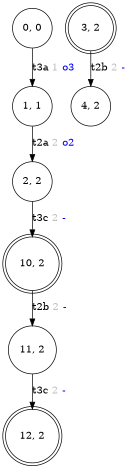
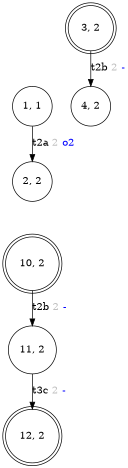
(32, 28) -> none
(32, 216) -> none
